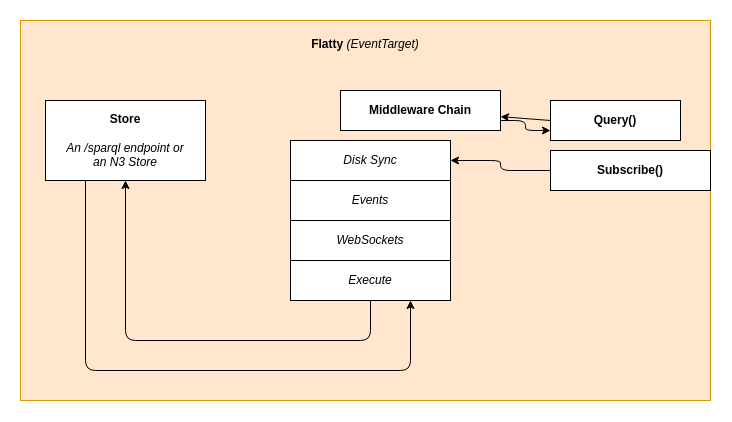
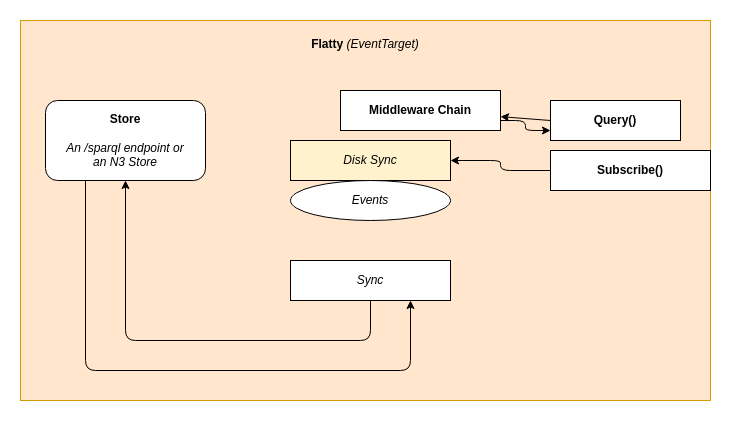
(126, 141) -> (126, 141)
(371, 161) -> (371, 161)
(371, 201) -> (371, 201)
(371, 241) -> none
(371, 281) -> (371, 281)
